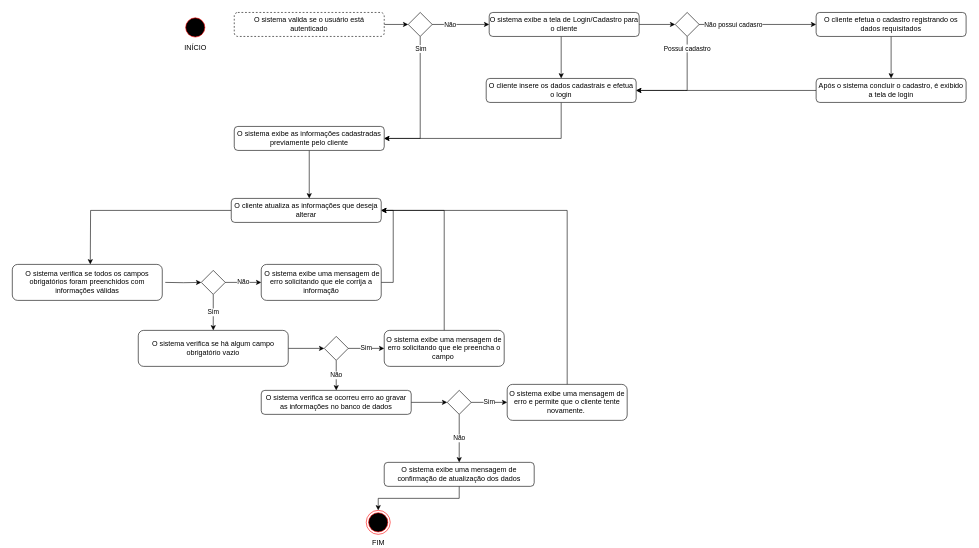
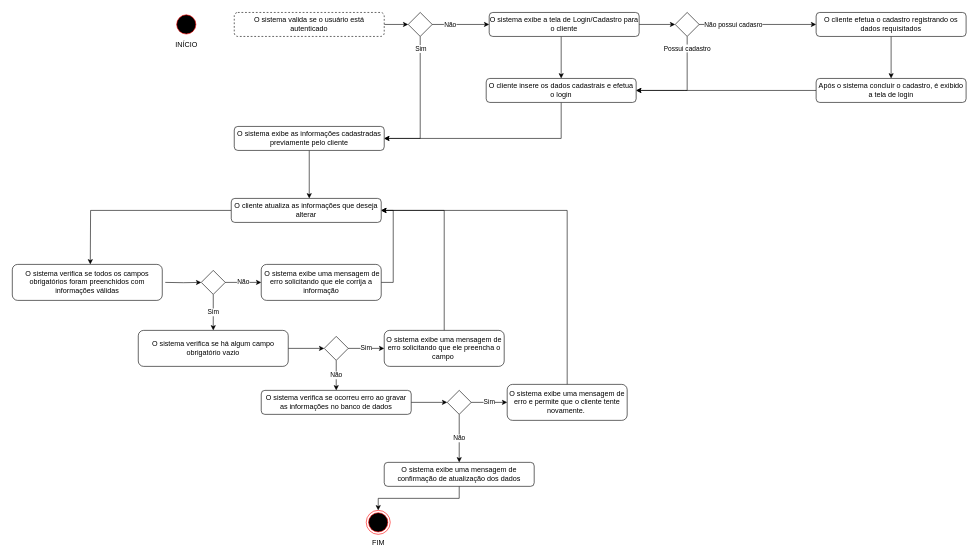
(195, 27) -> (186, 24)
